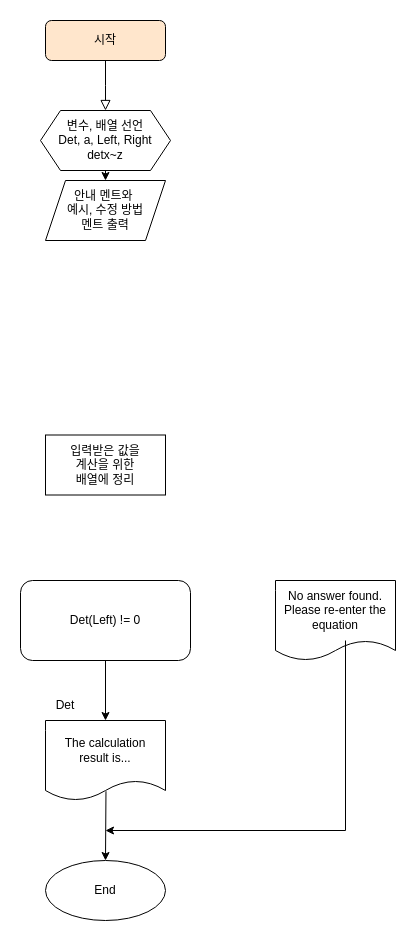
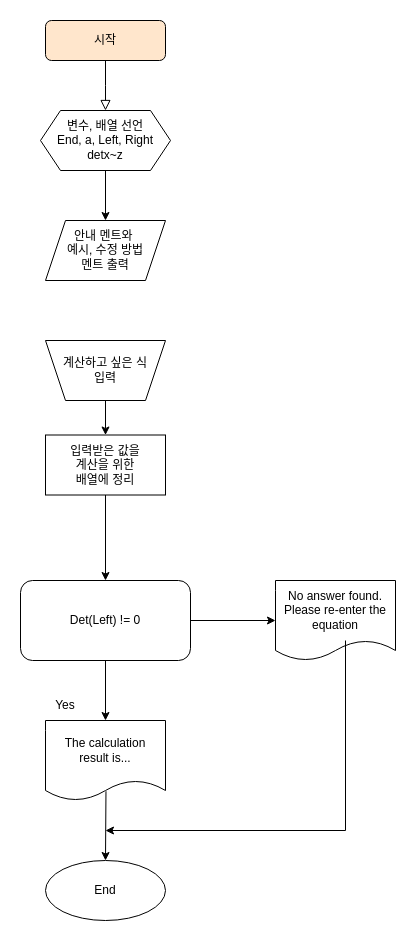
(106, 141) -> (106, 141)
(106, 211) -> (106, 251)
none -> (106, 371)
none -> (106, 415)
none -> (106, 534)
none -> (230, 621)
(66, 706) -> (66, 706)
